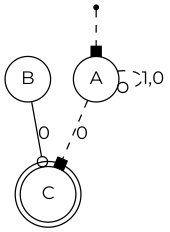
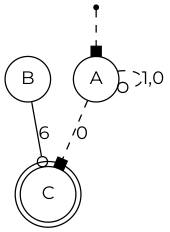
(44, 134) -> (44, 134)
